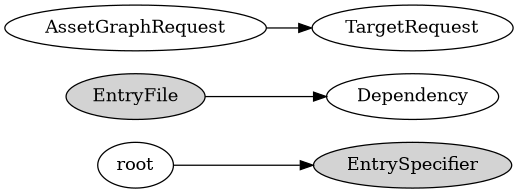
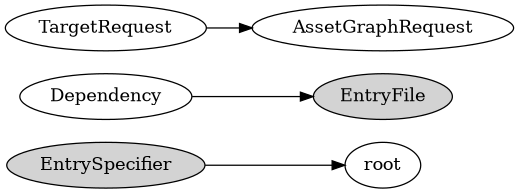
(283, 28) -> (223, 28)
(259, 97) -> (246, 97)
(237, 165) -> (269, 165)
